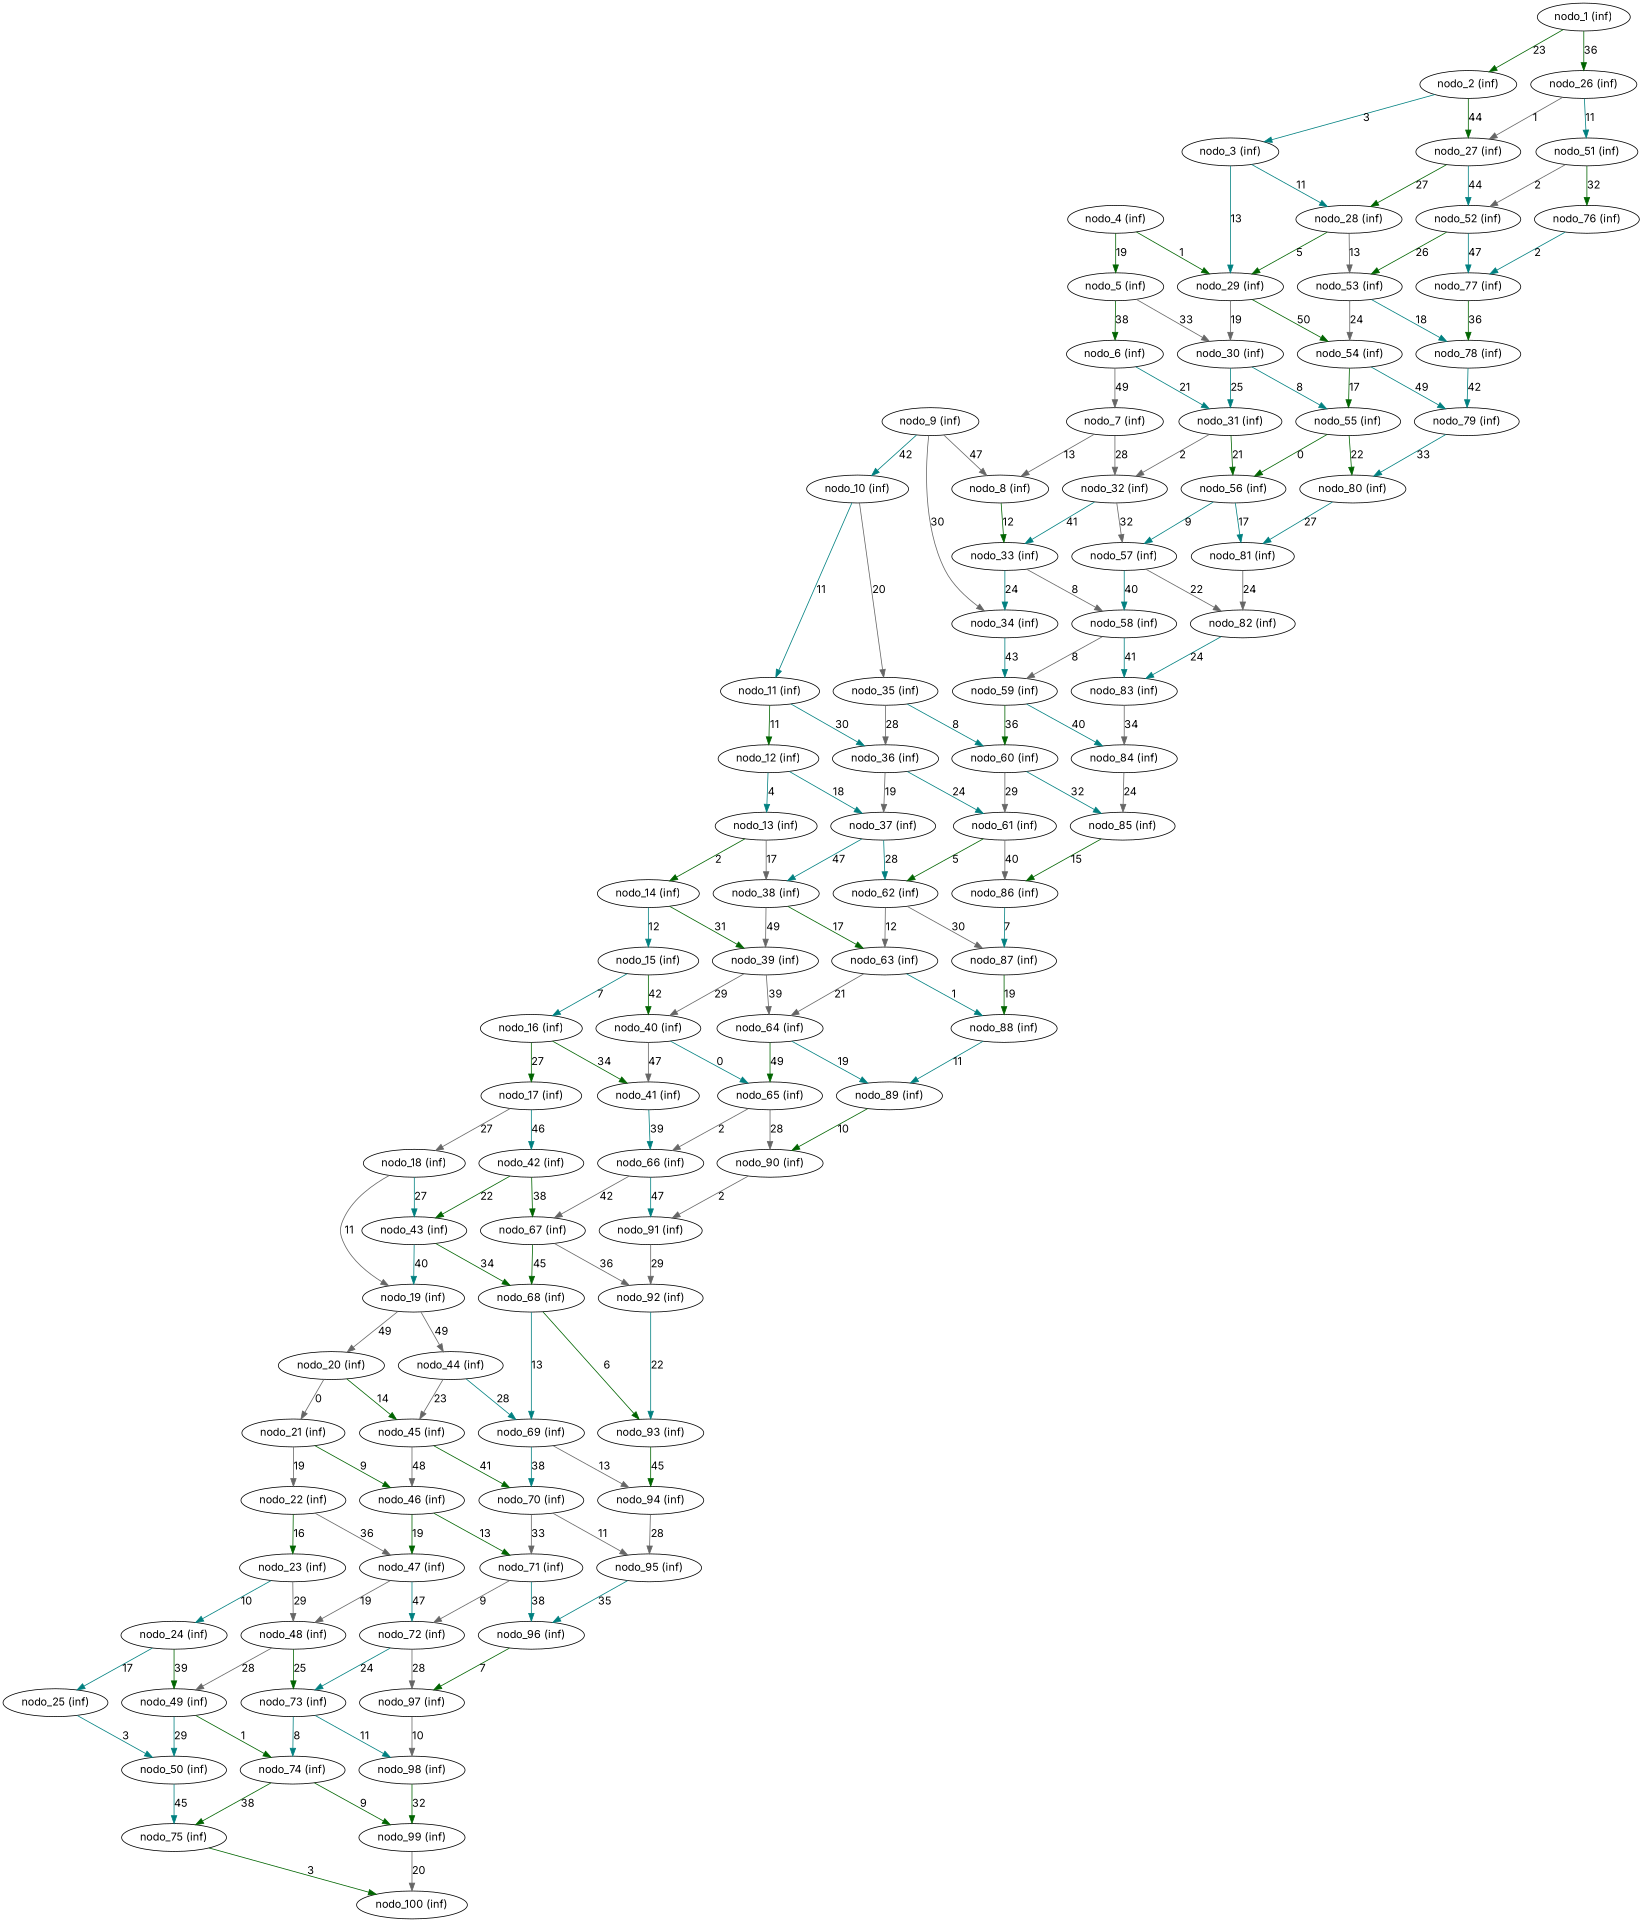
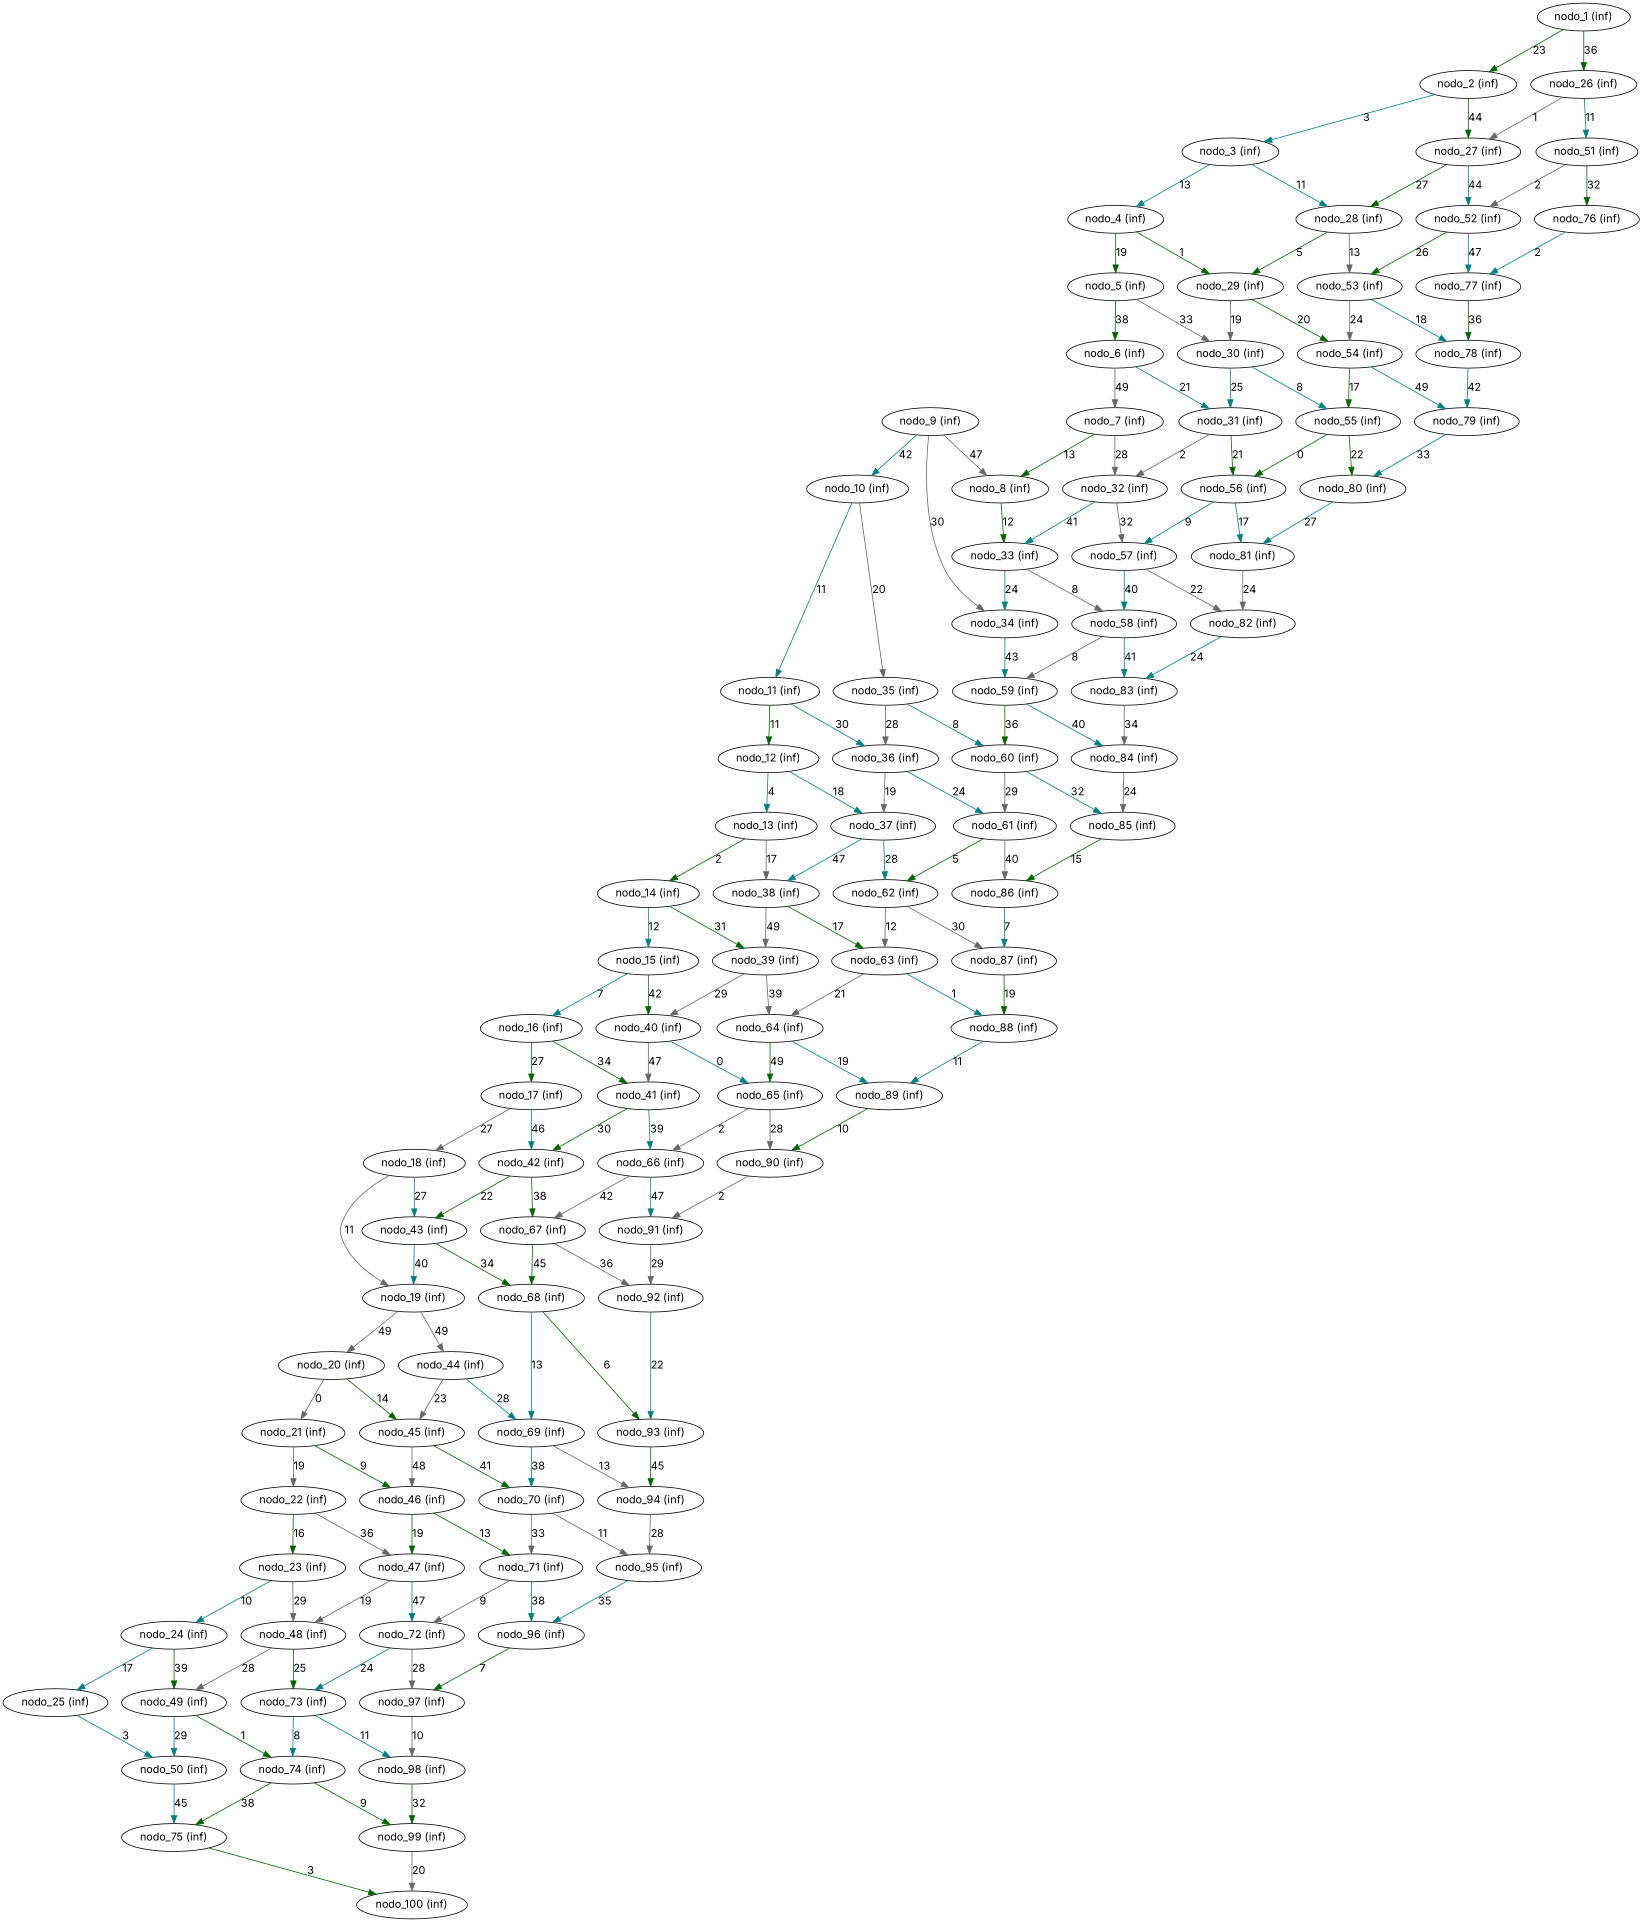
(1230, 215) -> (1176, 184)
(1304, 320) -> (1304, 320)
(1061, 453) -> (1061, 453)
none -> (593, 1128)
